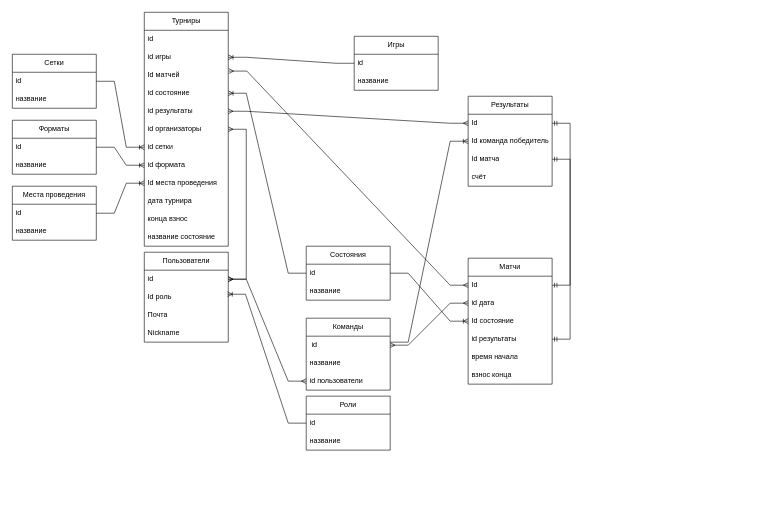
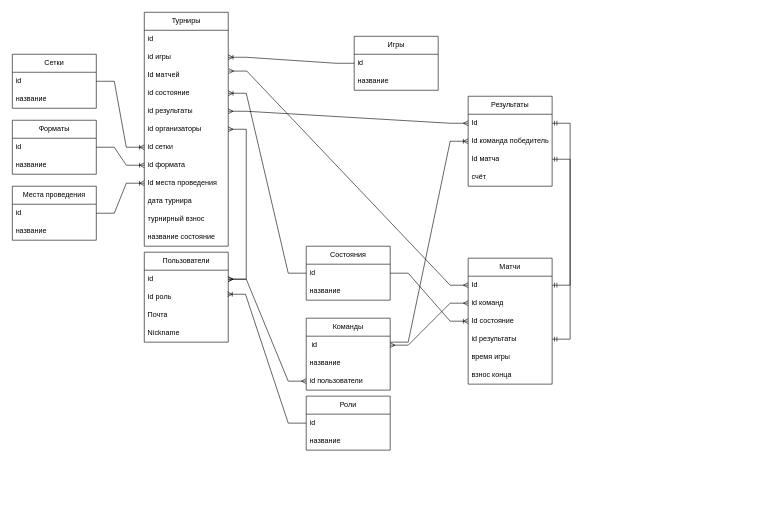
(169, 219) -> (177, 219)
(484, 303) -> (488, 303)
(495, 357) -> (491, 357)
